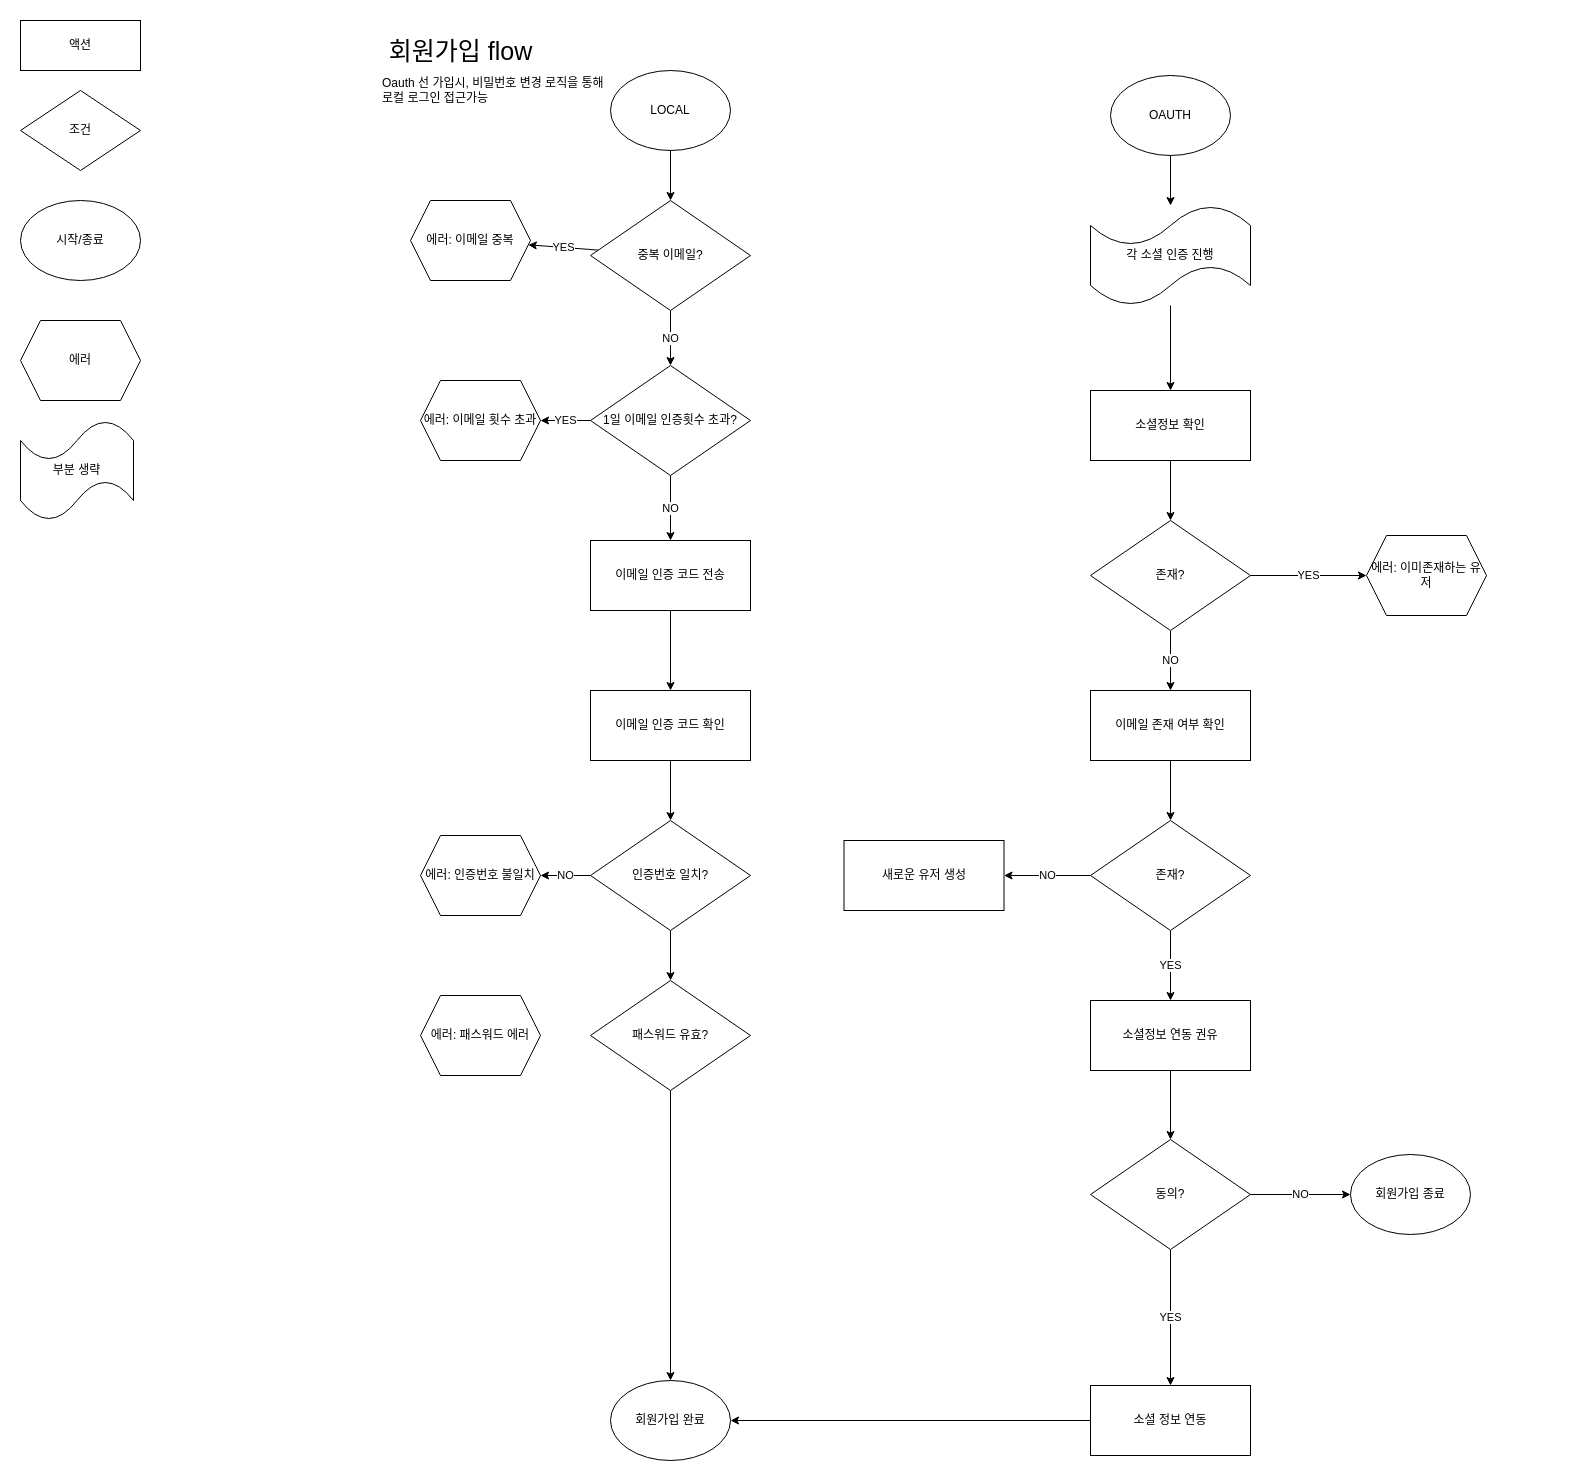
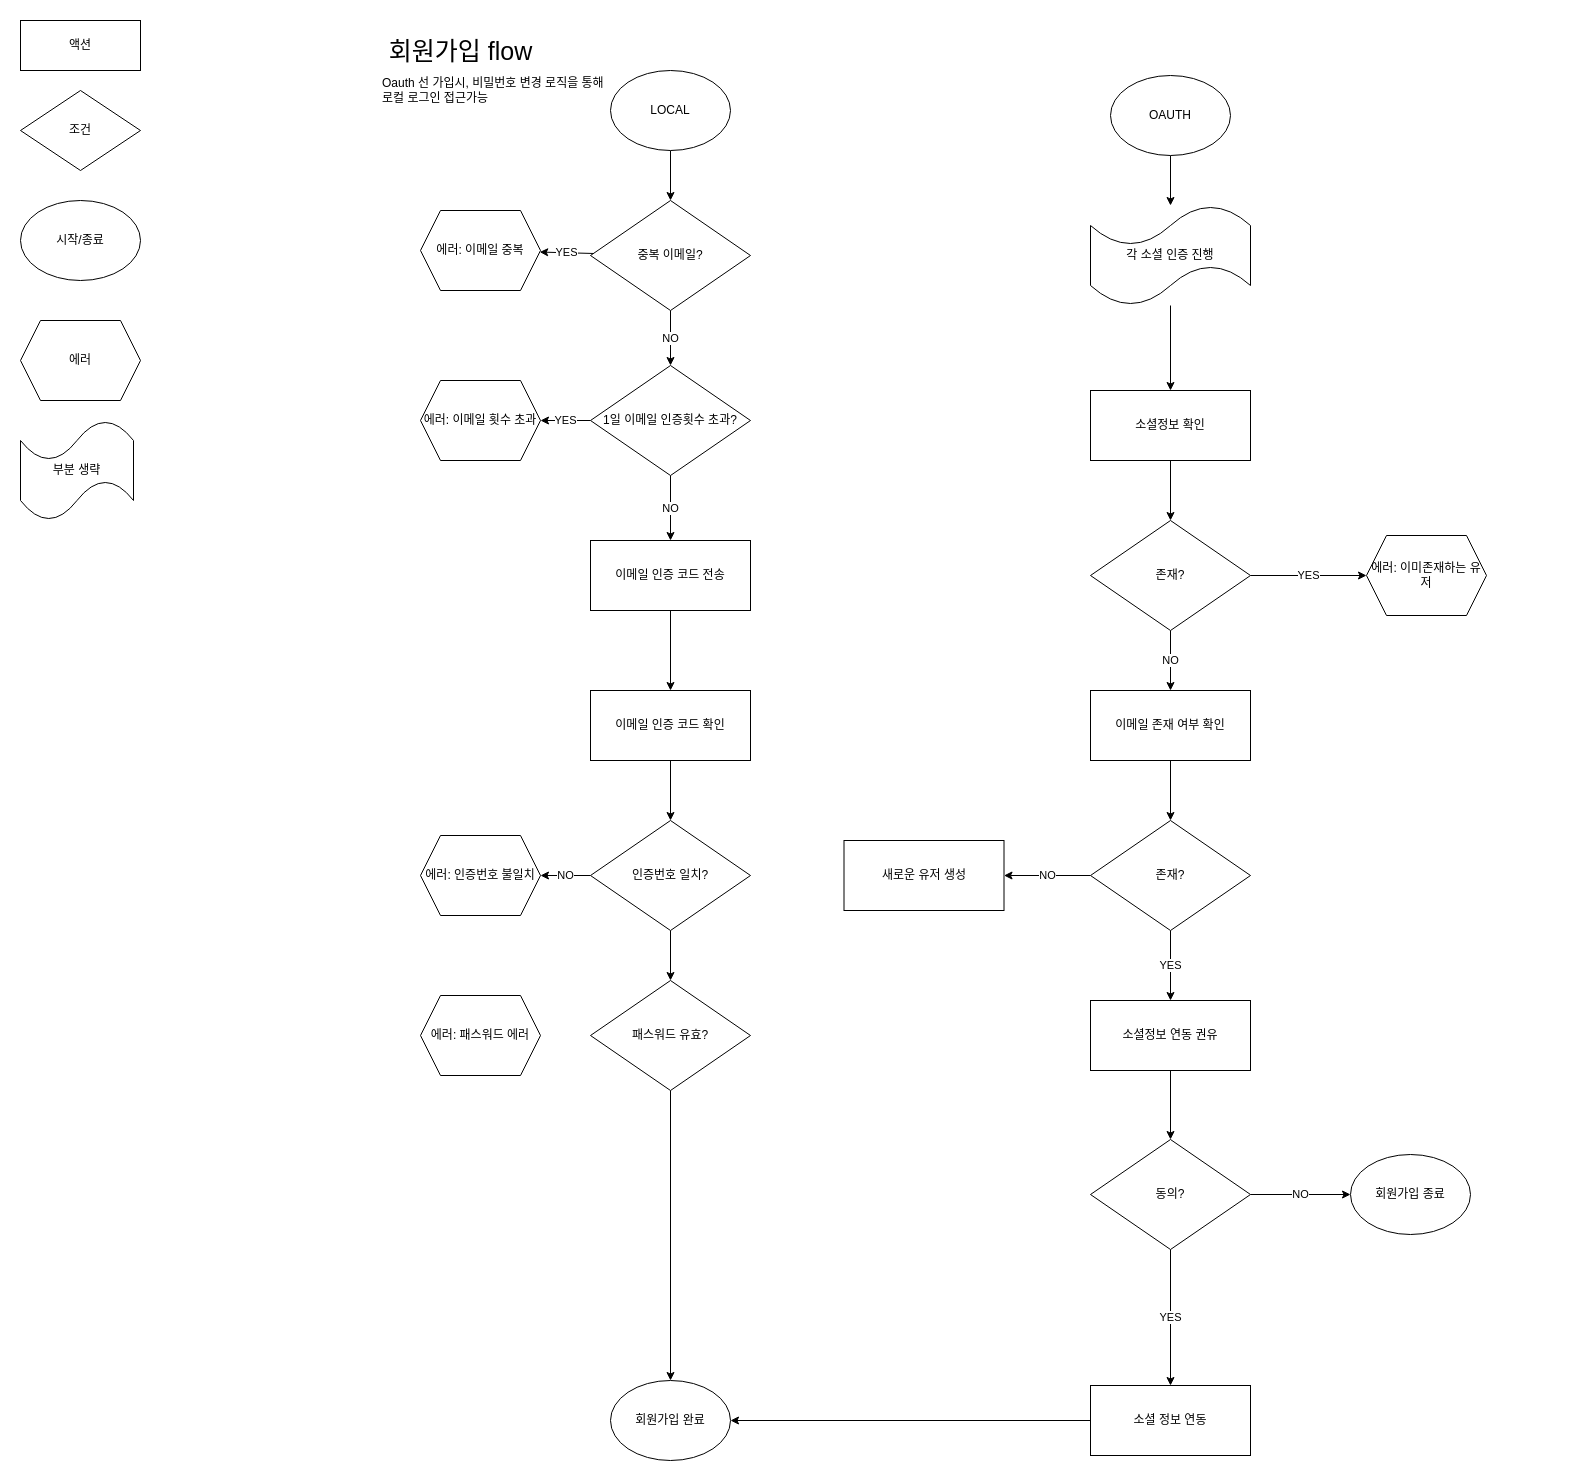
(471, 241) -> (481, 251)
